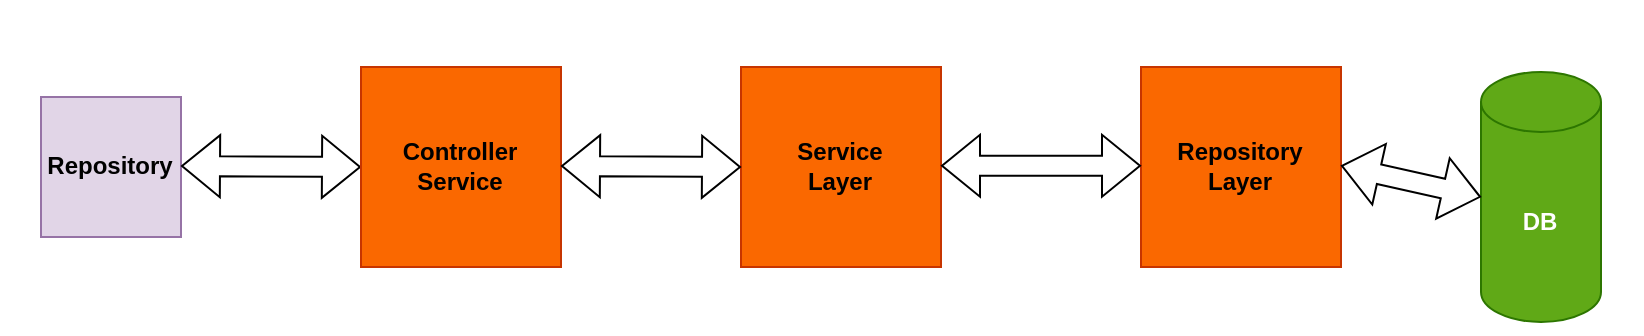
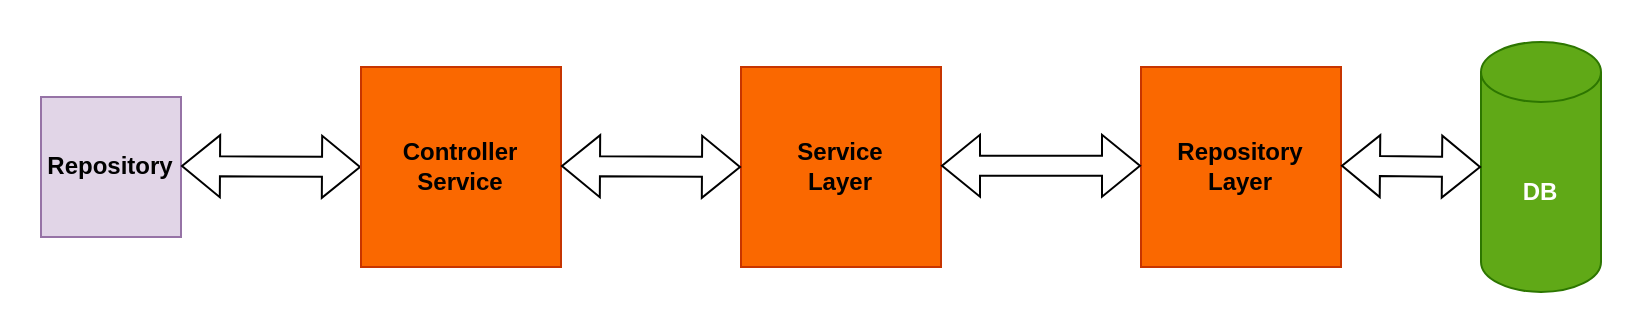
(1541, 197) -> (1541, 167)
